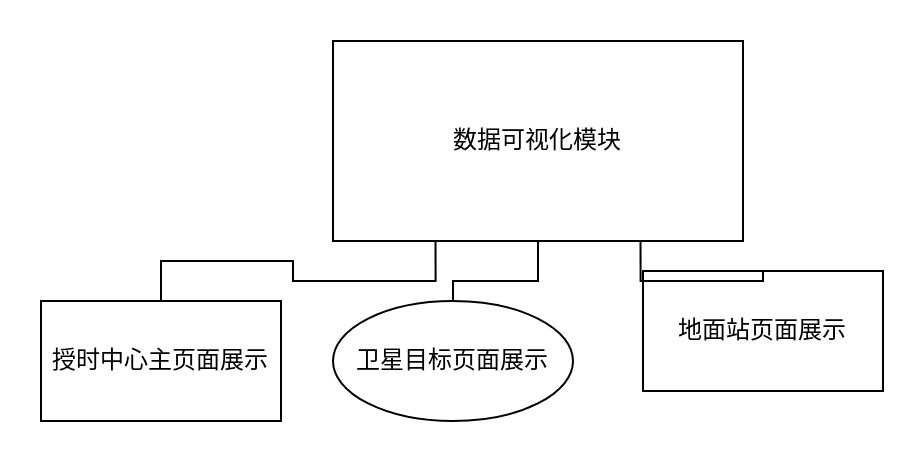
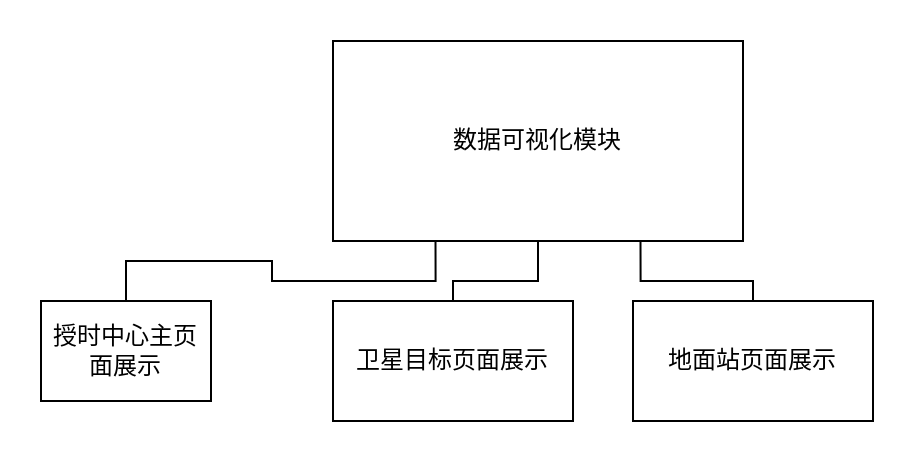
(763, 331) -> (753, 361)
(161, 361) -> (126, 351)
(453, 361) -> (453, 361)
